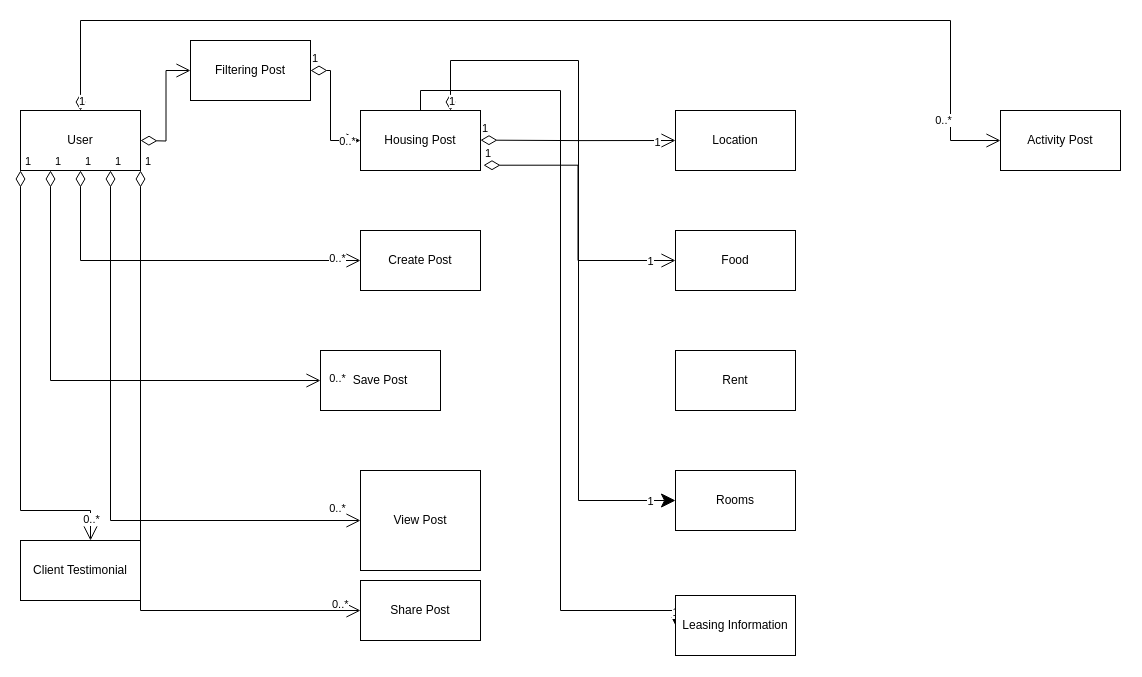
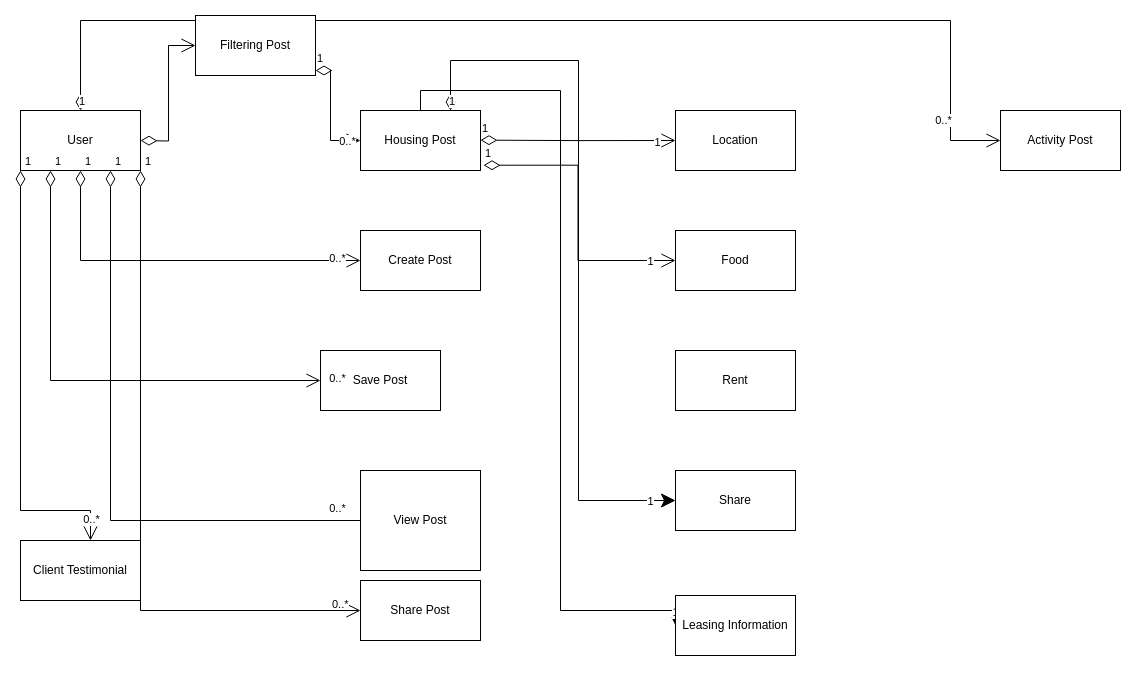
(251, 71) -> (256, 46)
(736, 501) -> (736, 501)
(355, 521) -> (355, 521)
